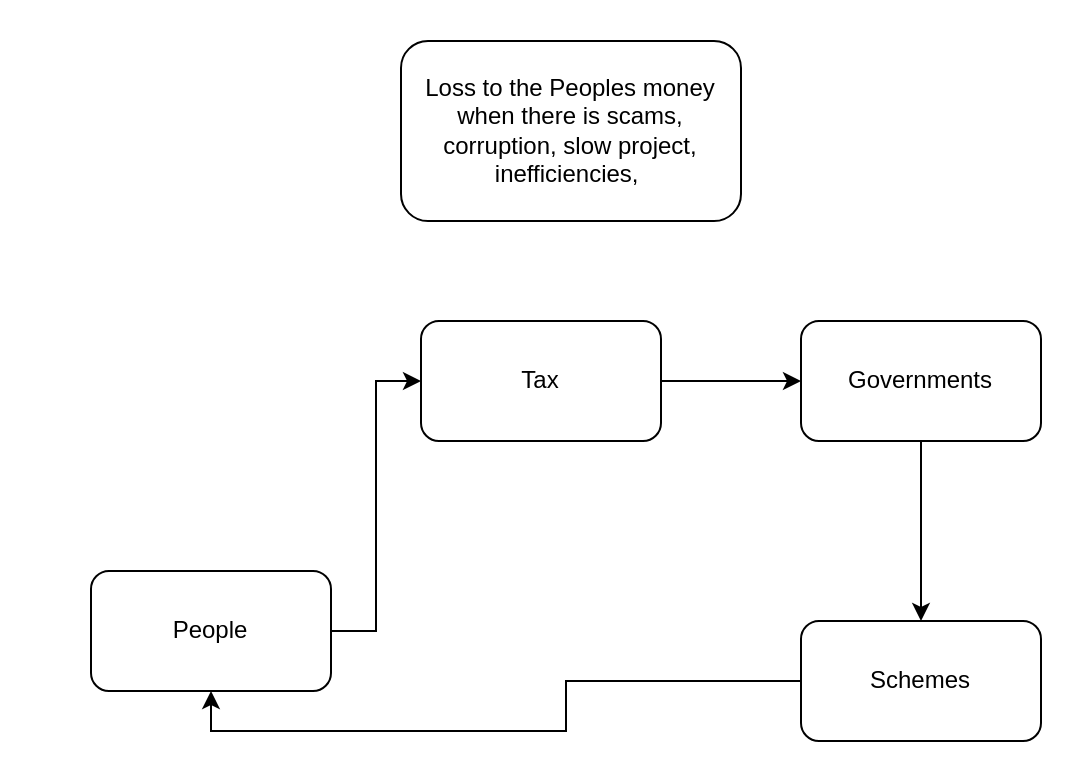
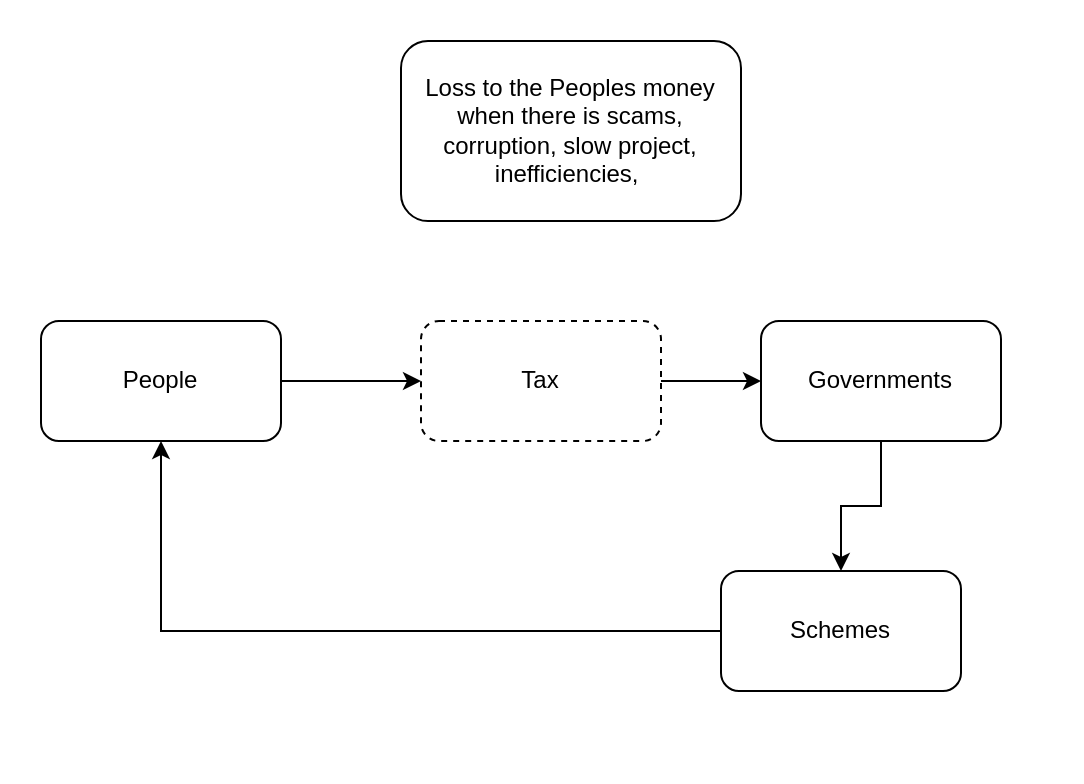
(541, 381) -> (541, 381)
(921, 381) -> (881, 381)
(211, 631) -> (161, 381)
(921, 681) -> (841, 631)
